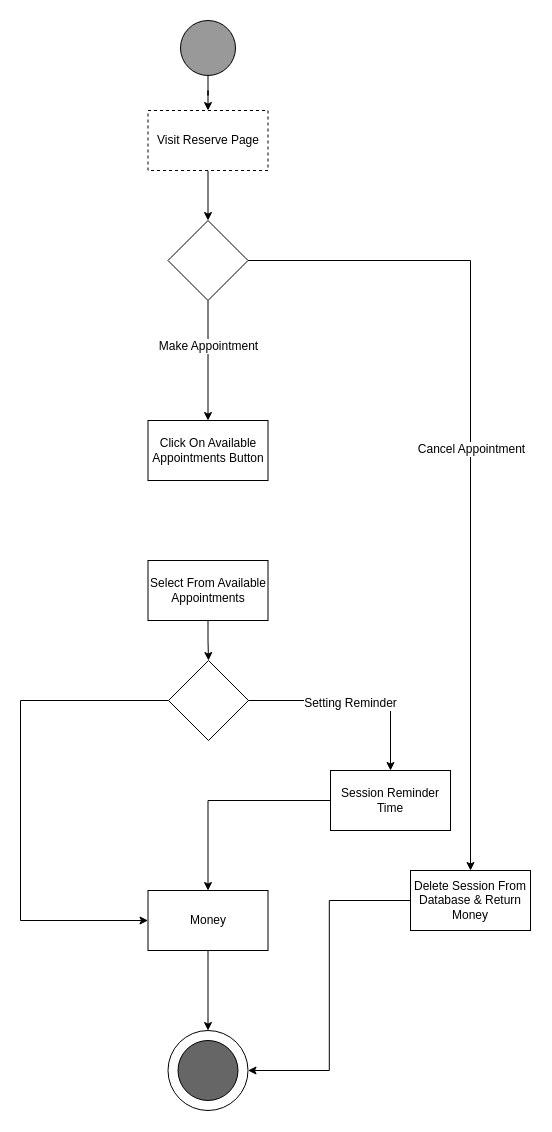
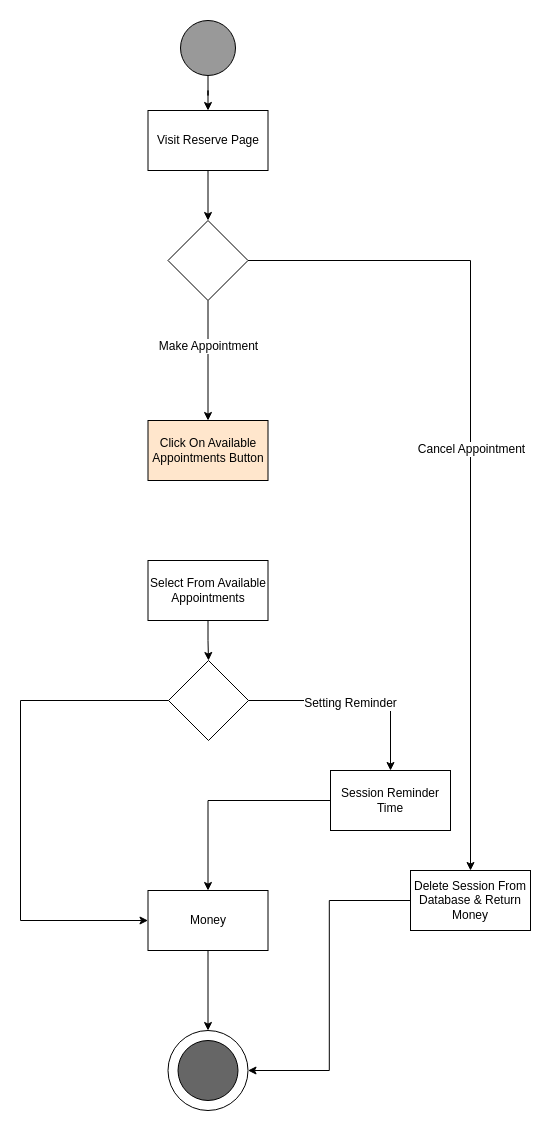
(208, 141) -> (208, 141)
(208, 451) -> (208, 451)
